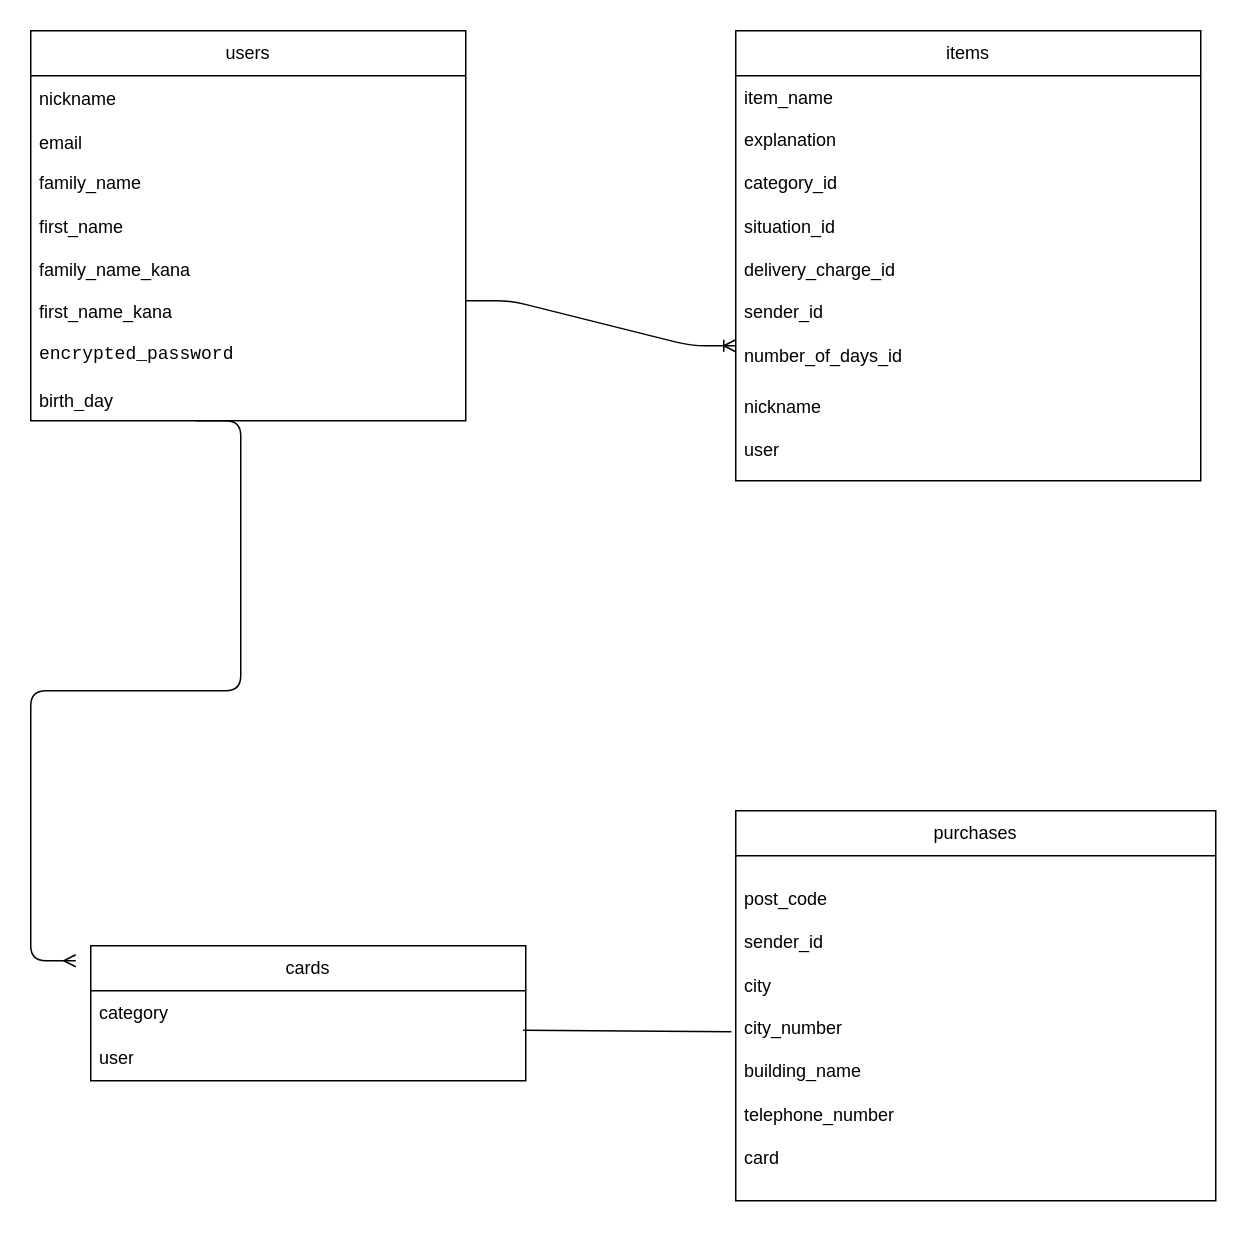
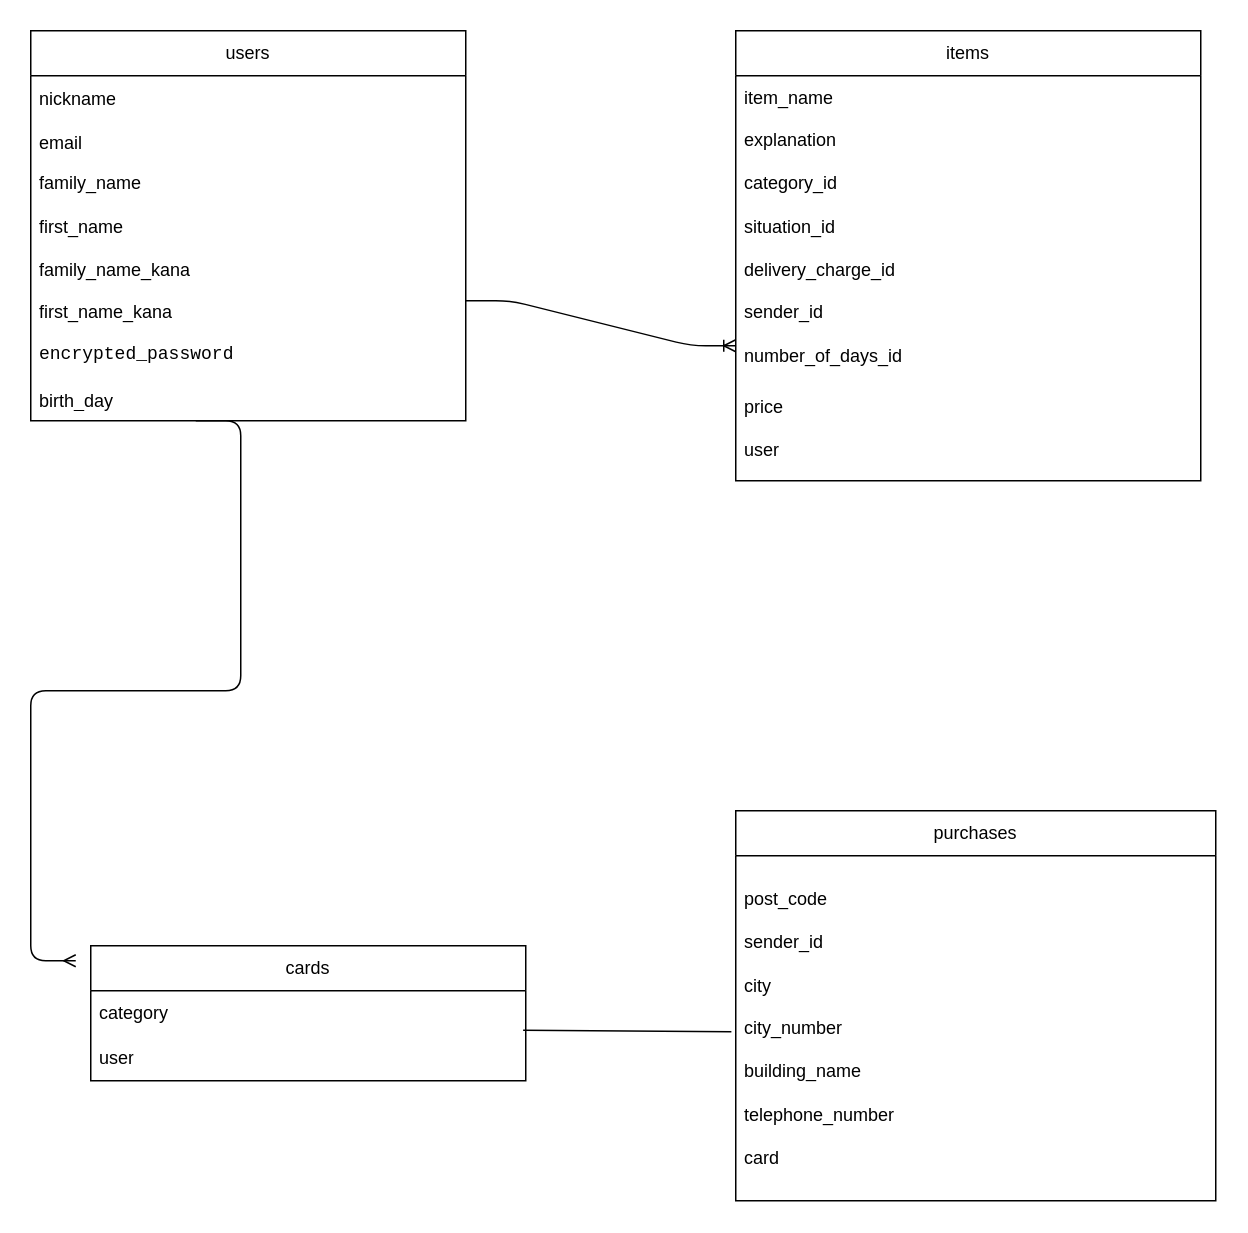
(783, 428) -> (768, 428)
